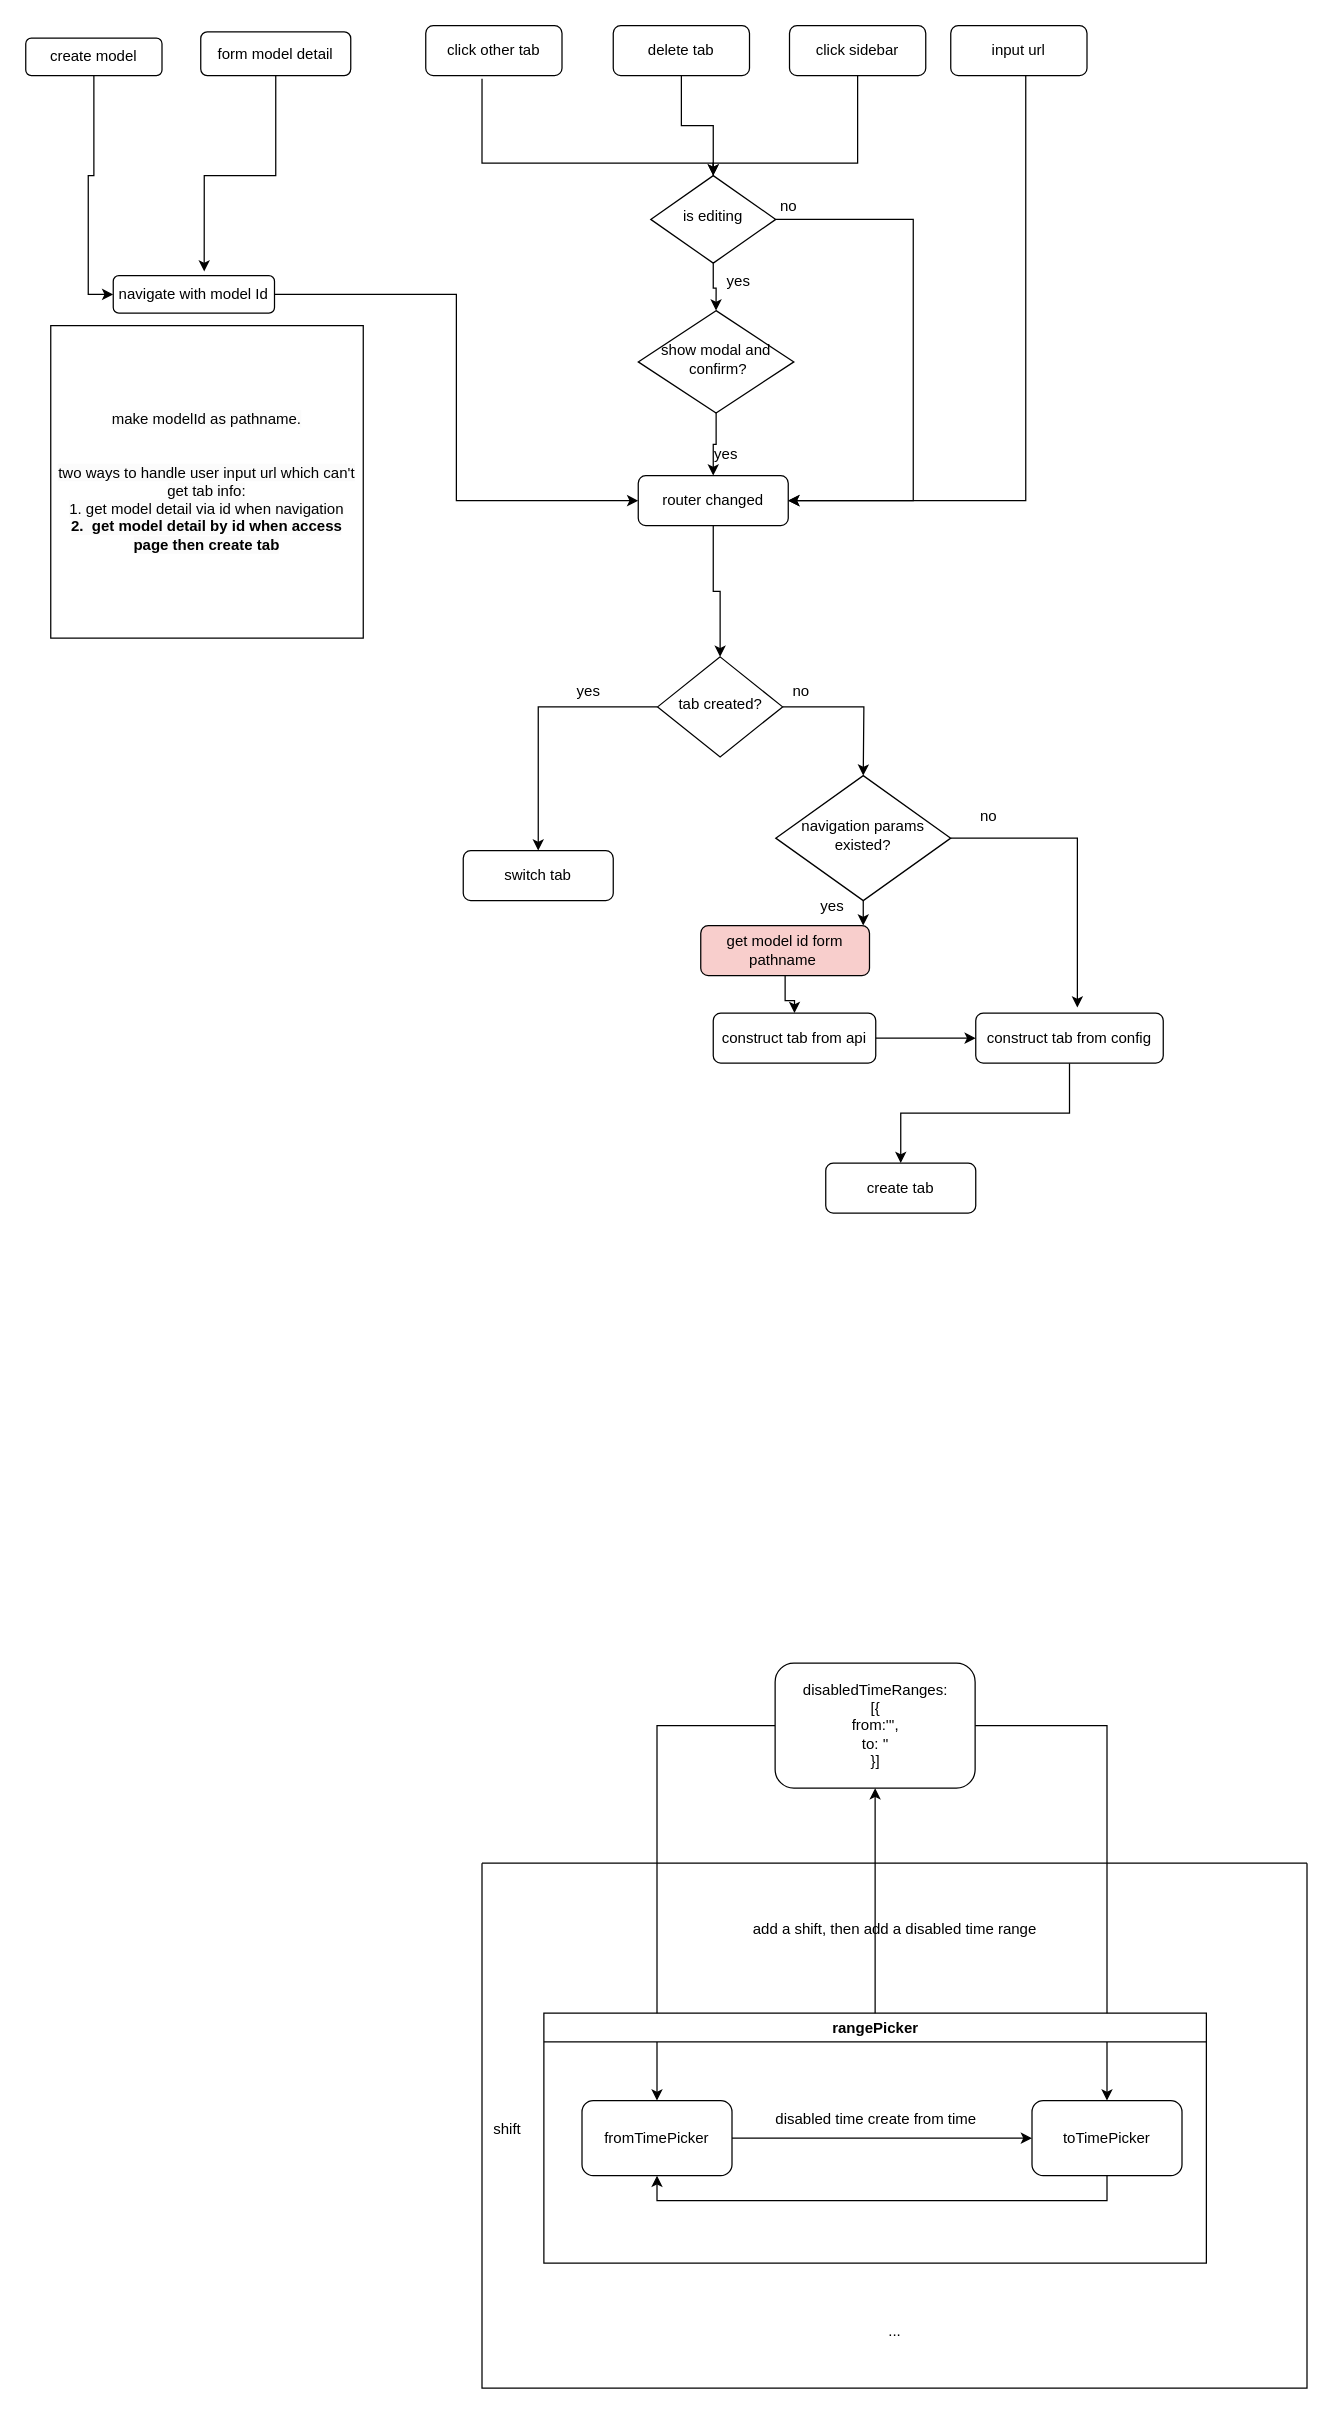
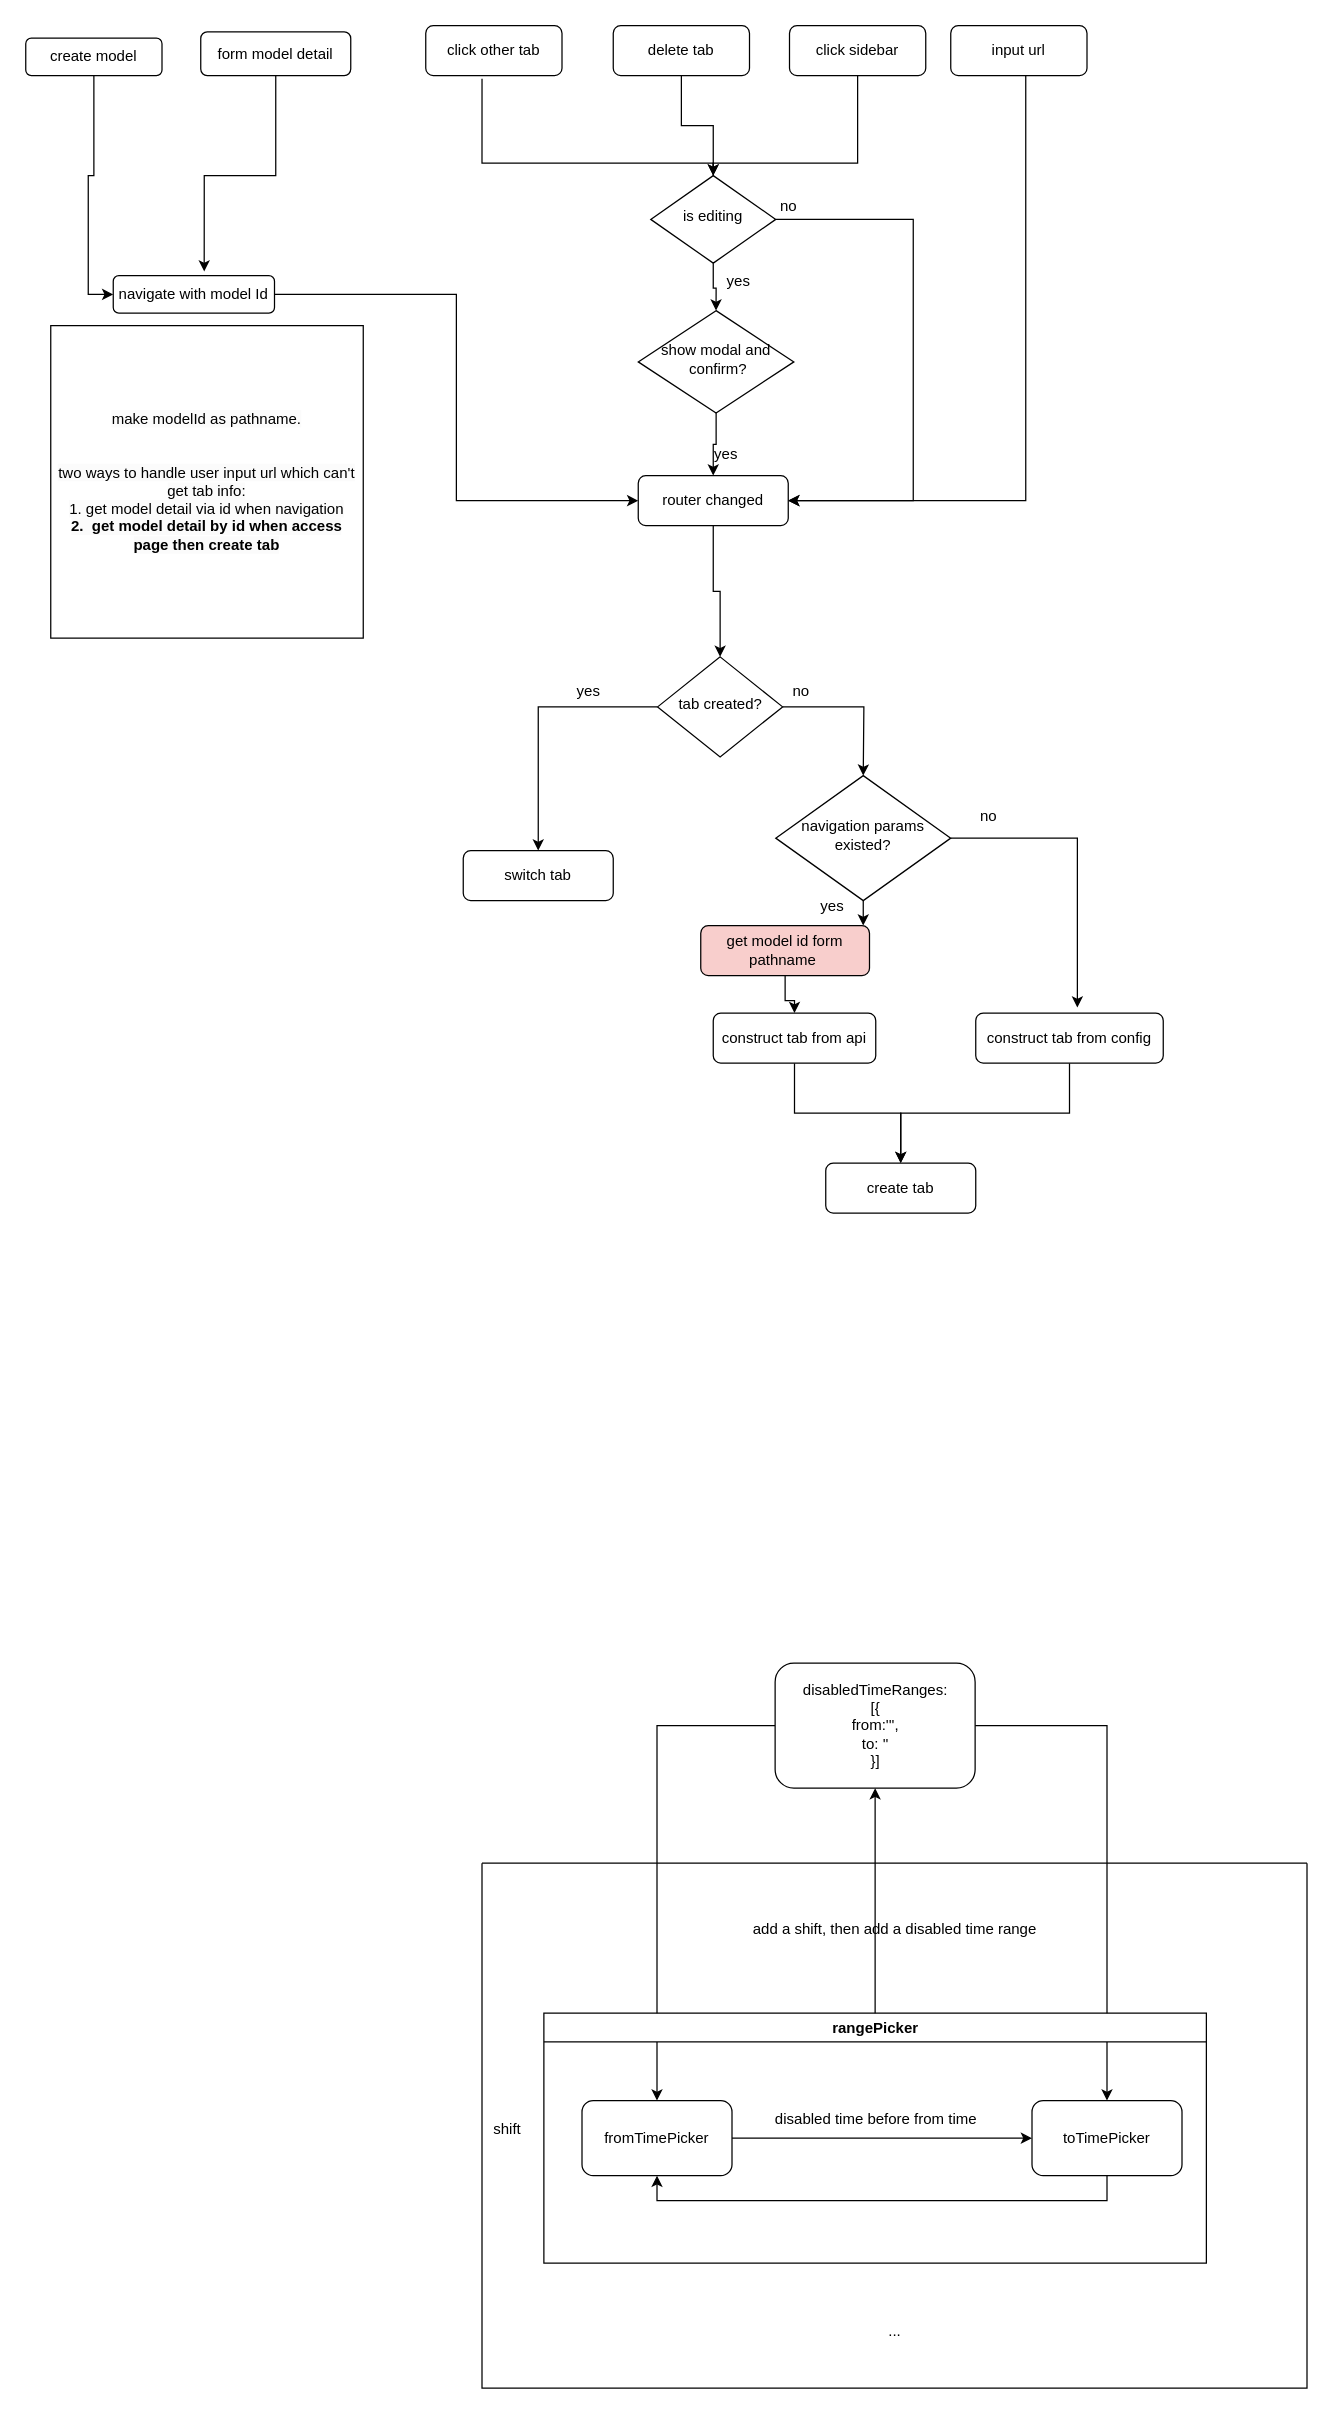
(922, 1038) -> (820, 1113)
(876, 2119) -> (876, 2119)
